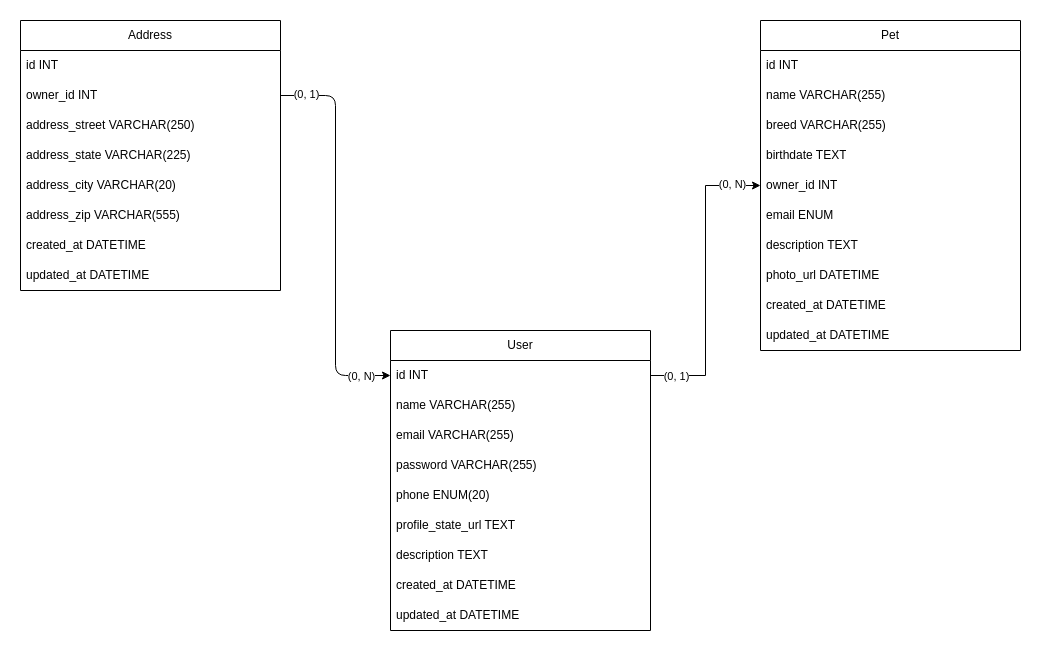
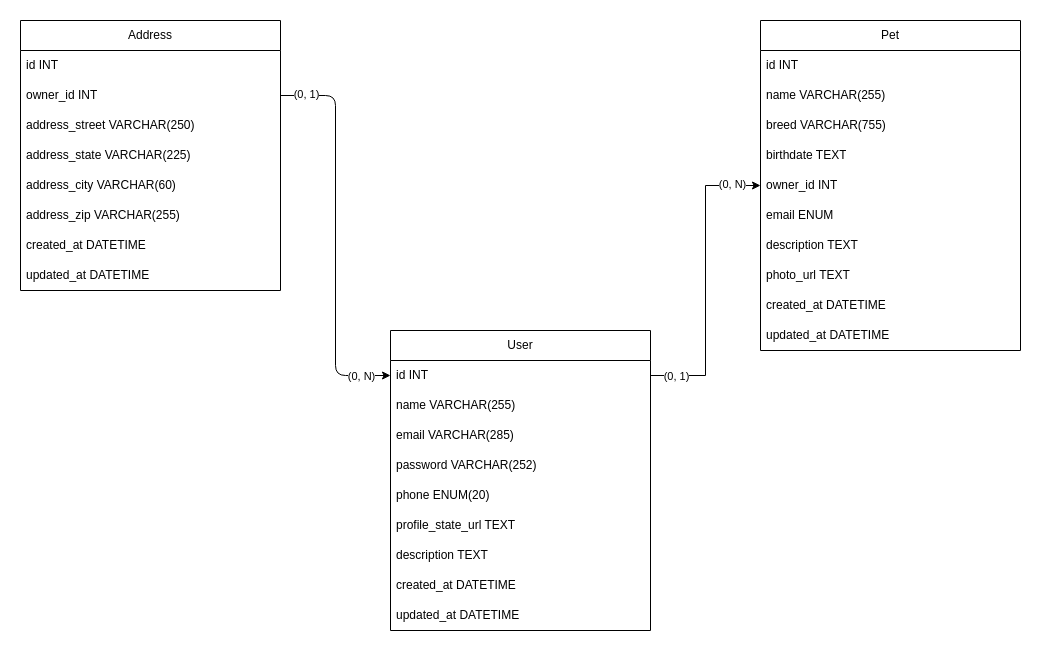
(825, 126) -> (825, 126)
(104, 186) -> (104, 186)
(104, 216) -> (104, 216)
(824, 276) -> (810, 276)
(452, 436) -> (452, 436)
(466, 466) -> (466, 466)
